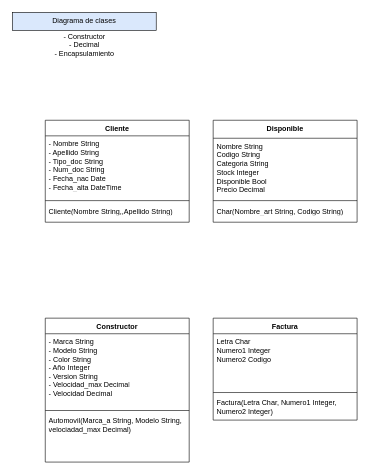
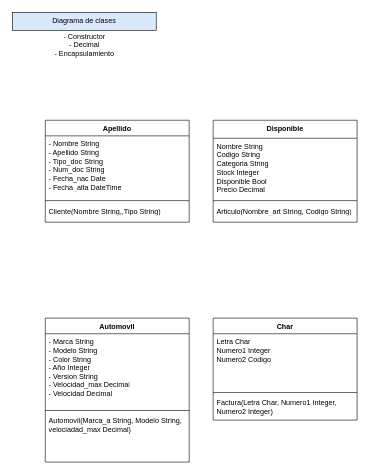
(117, 129) -> (117, 129)
(117, 212) -> (111, 212)
(286, 216) -> (286, 216)
(117, 327) -> (117, 327)
(285, 327) -> (285, 327)
